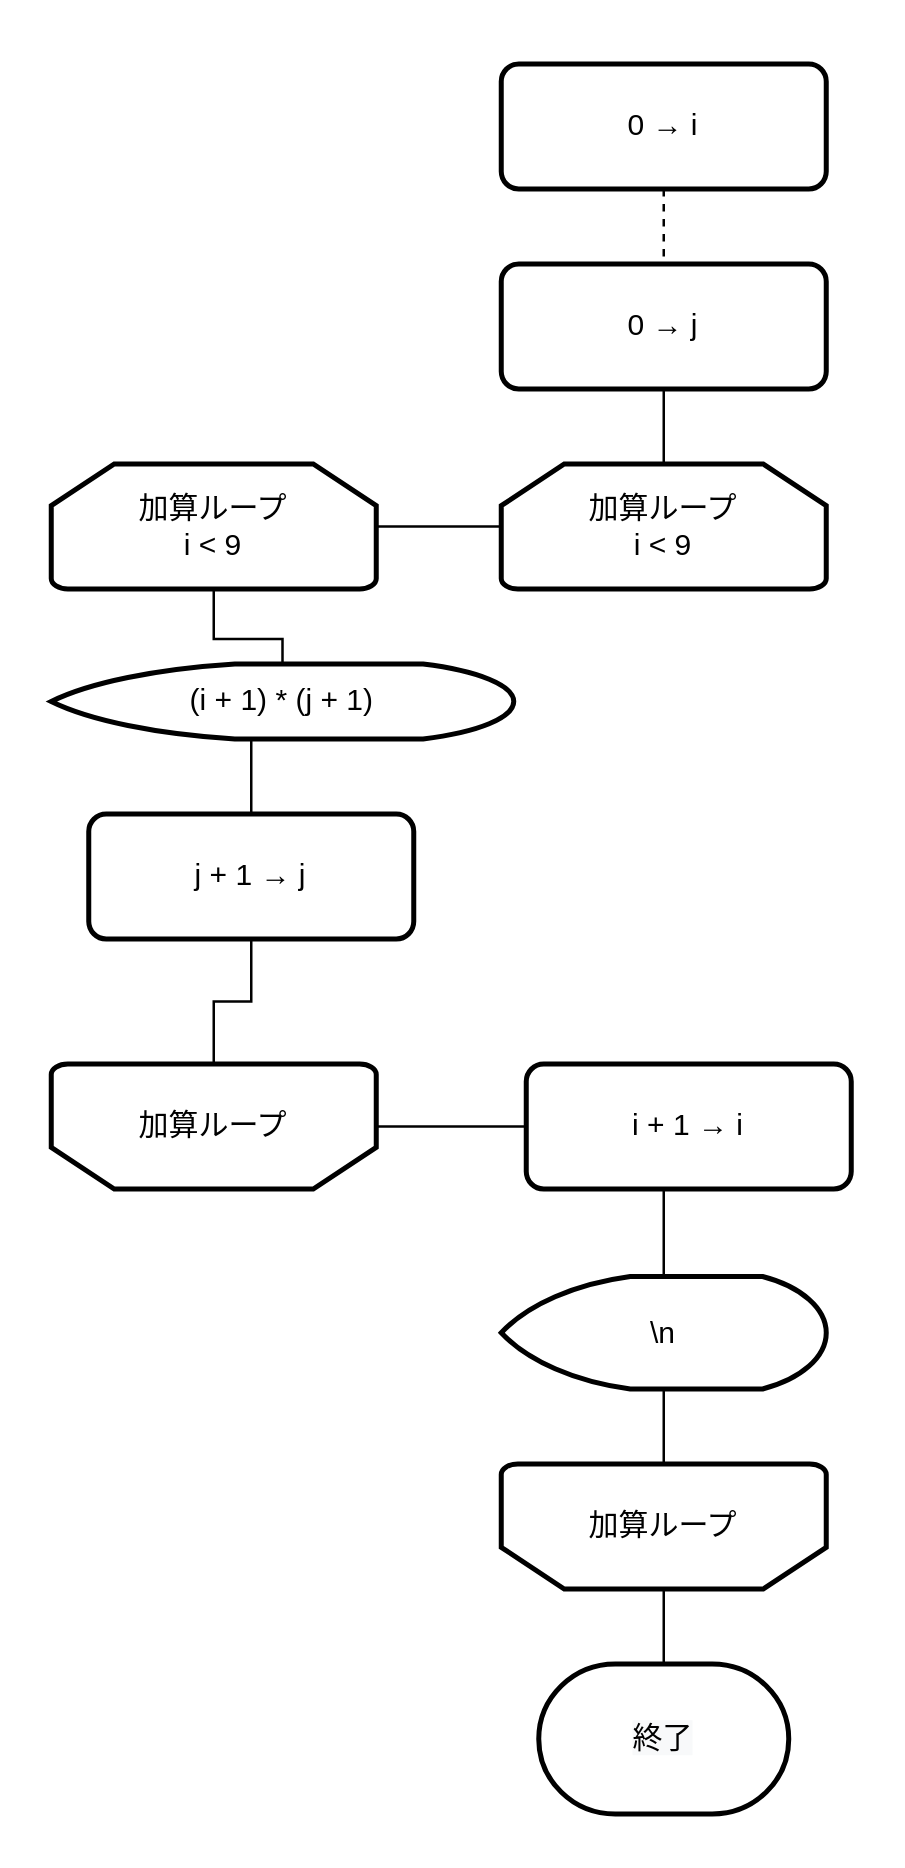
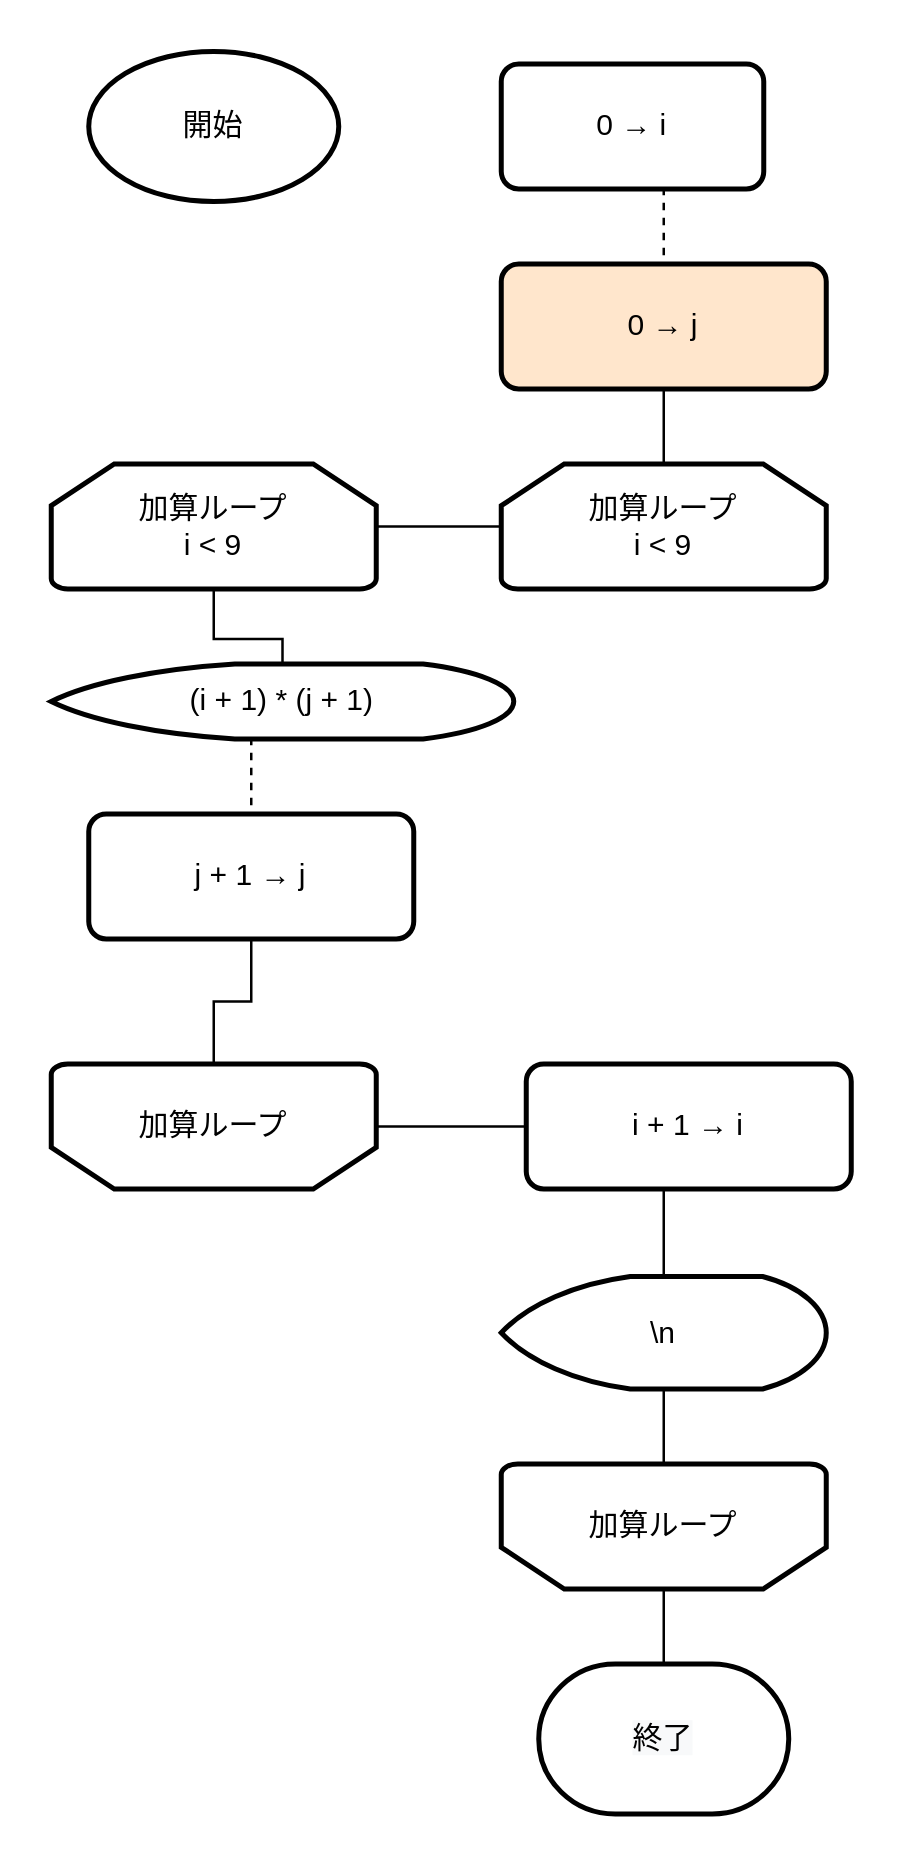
none -> (214, 126)
(664, 126) -> (633, 126)
(664, 326) -> (664, 326)
(251, 777) -> (251, 777)
